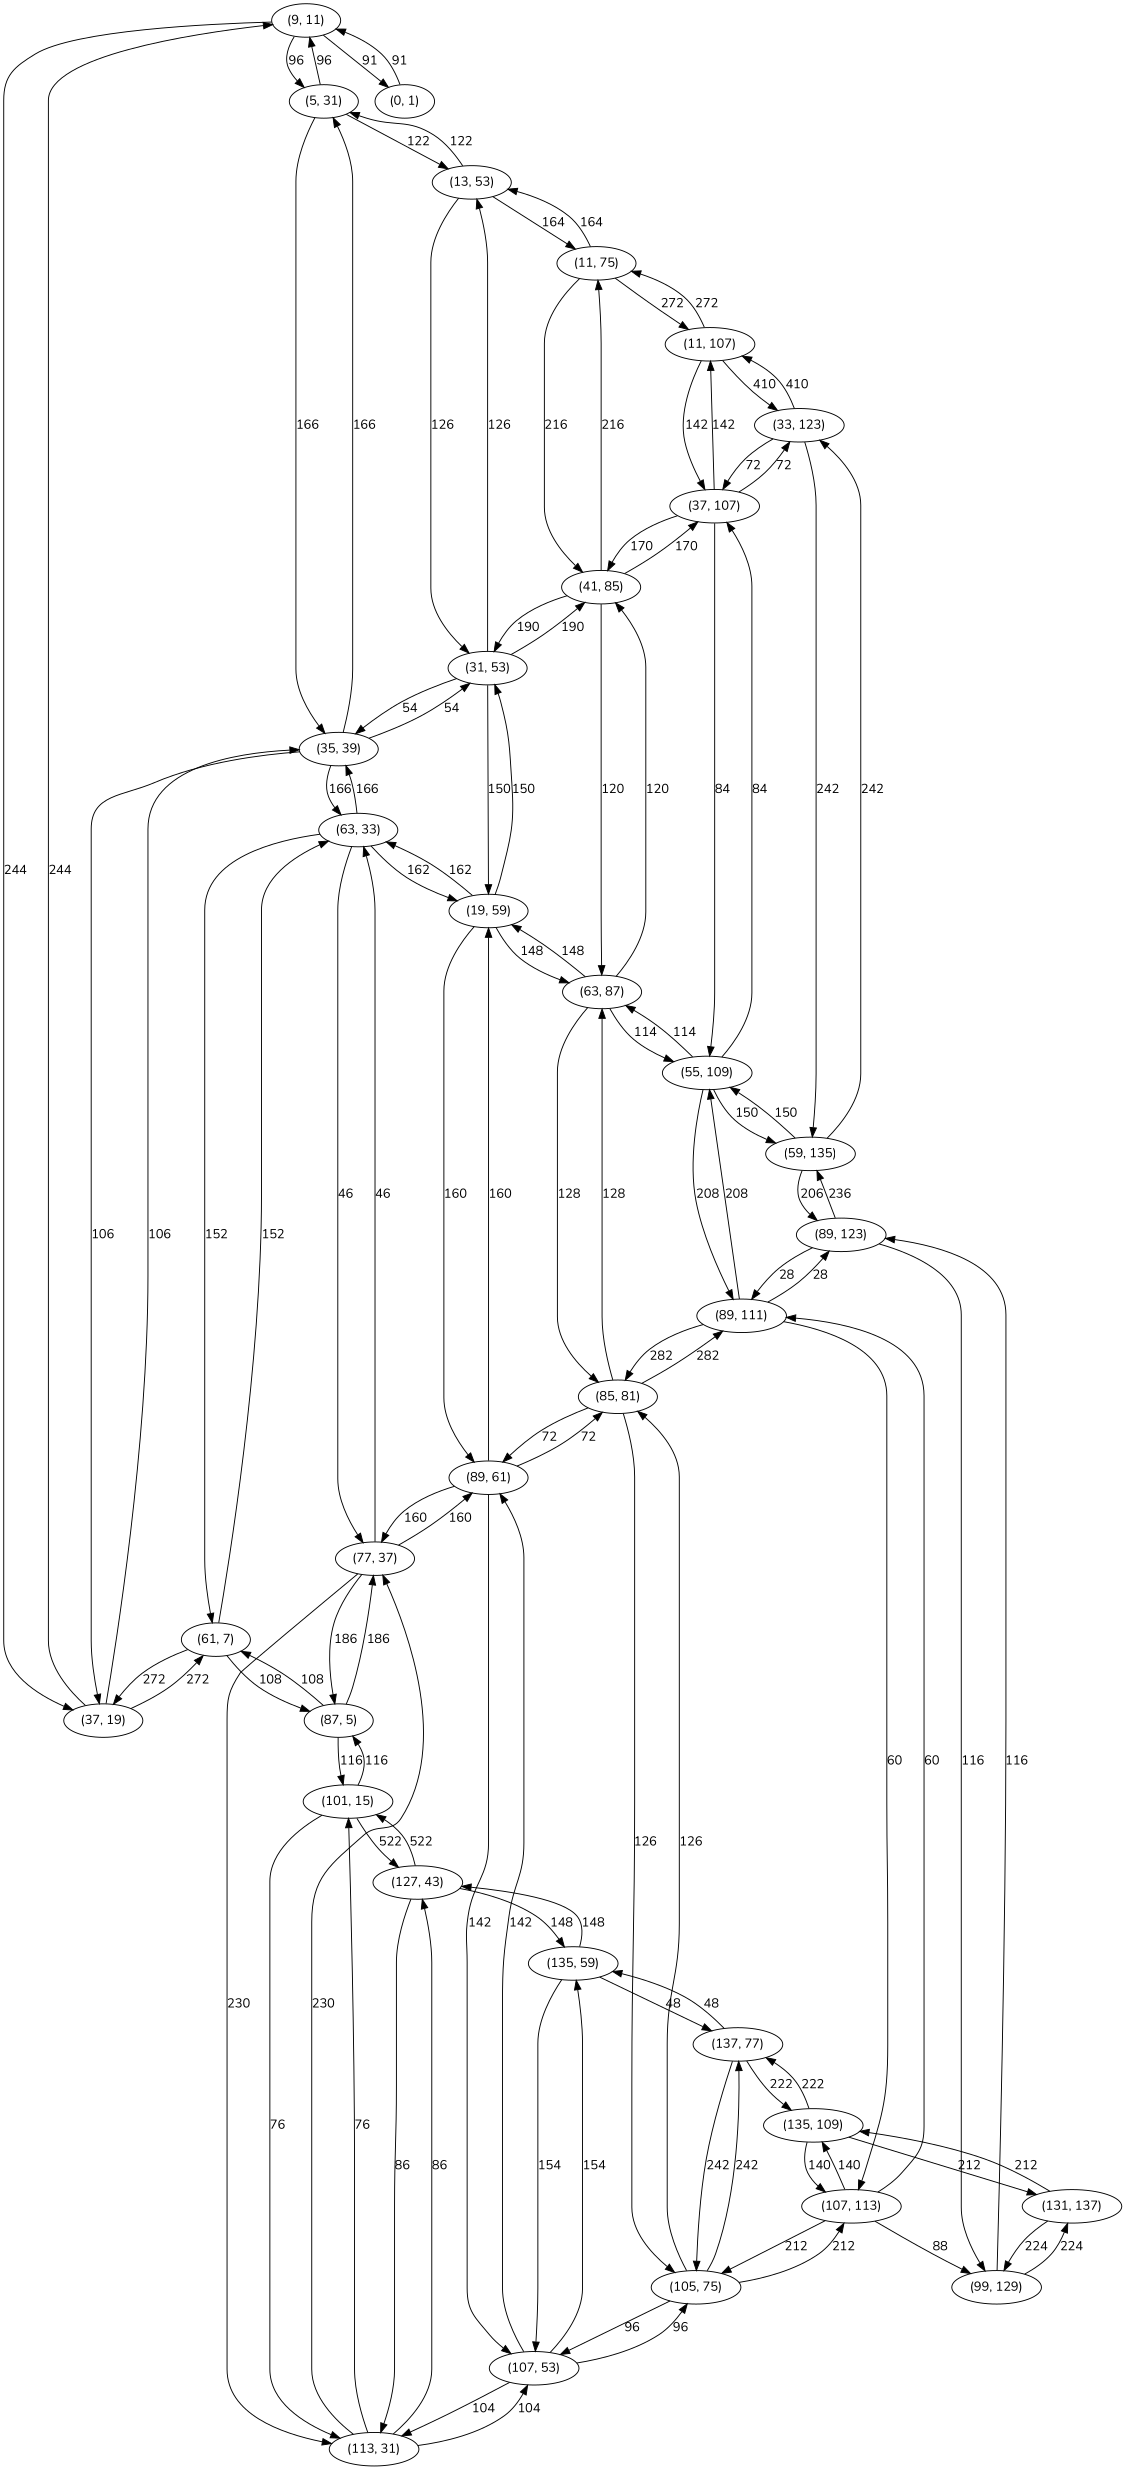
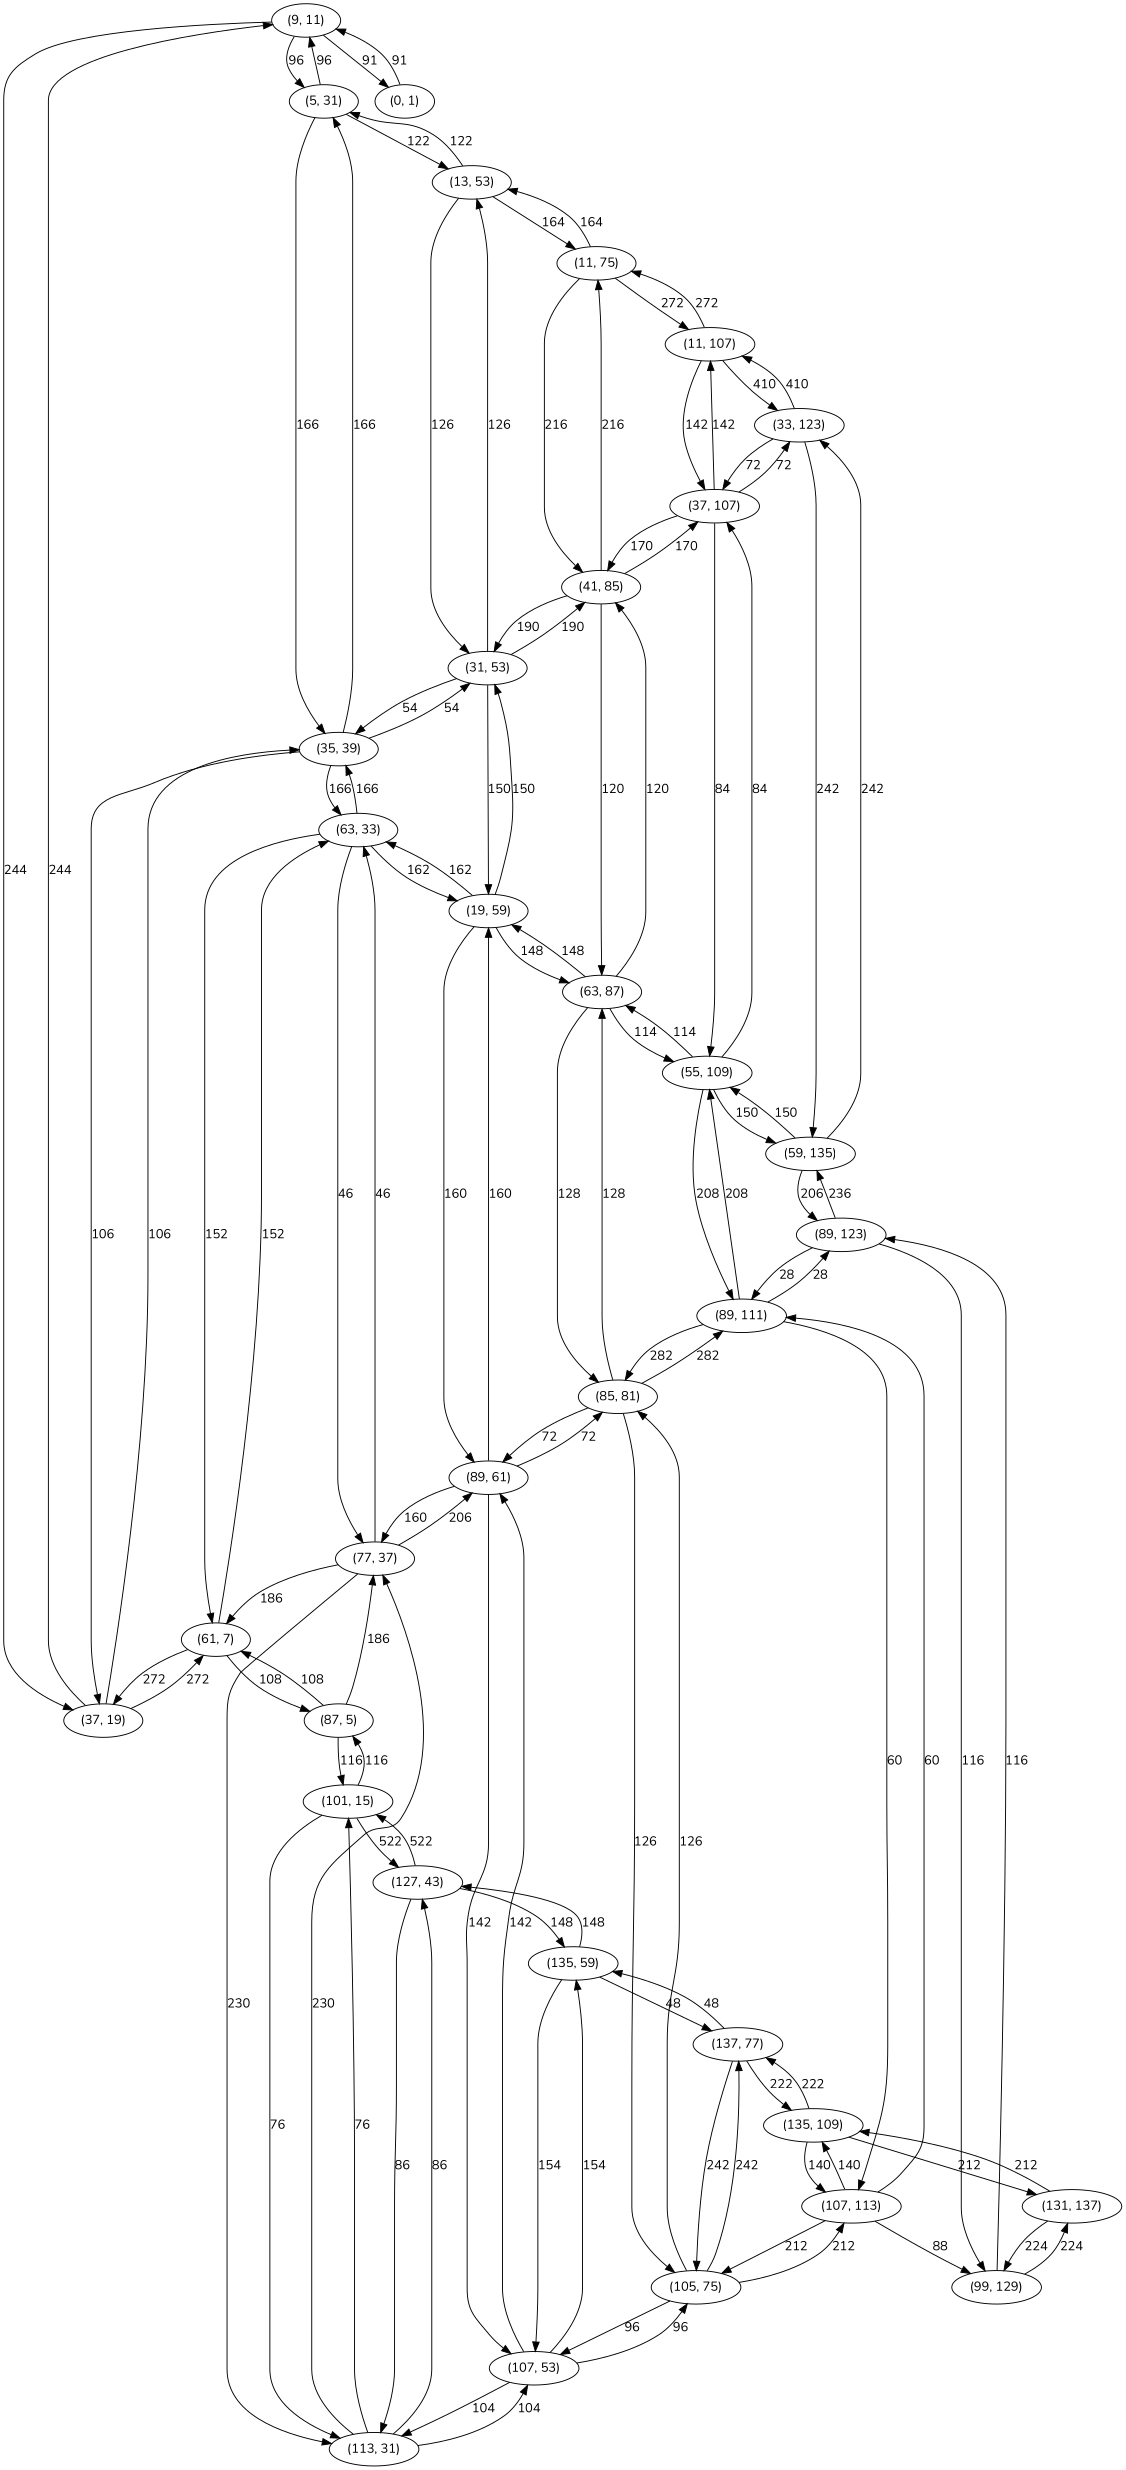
(460, 1518) -> (460, 1518)
(332, 1631) -> (281, 1582)
